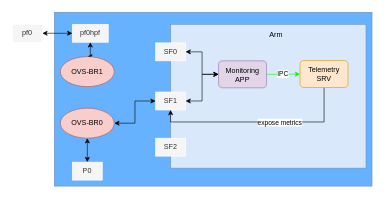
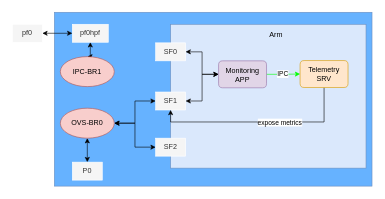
(87, 72) -> (87, 72)
none -> (151, 147)
